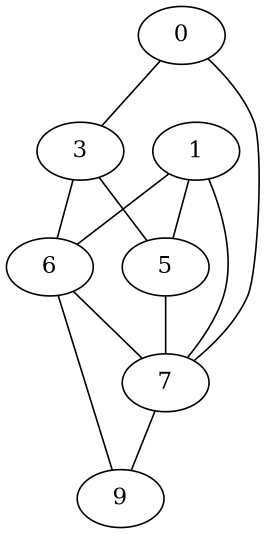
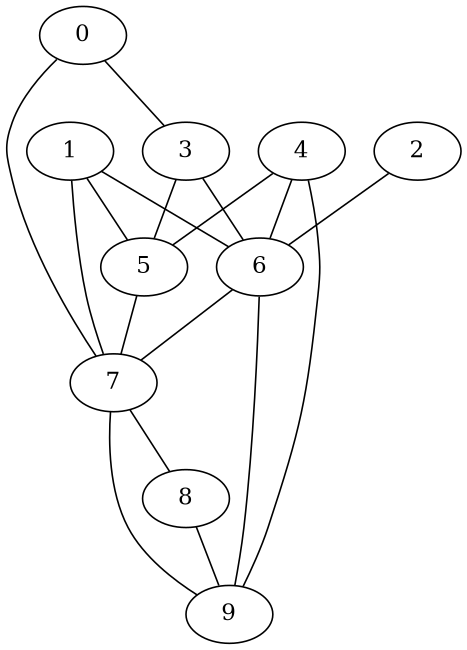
none -> (302, 151)
none -> (418, 151)
none -> (186, 499)
